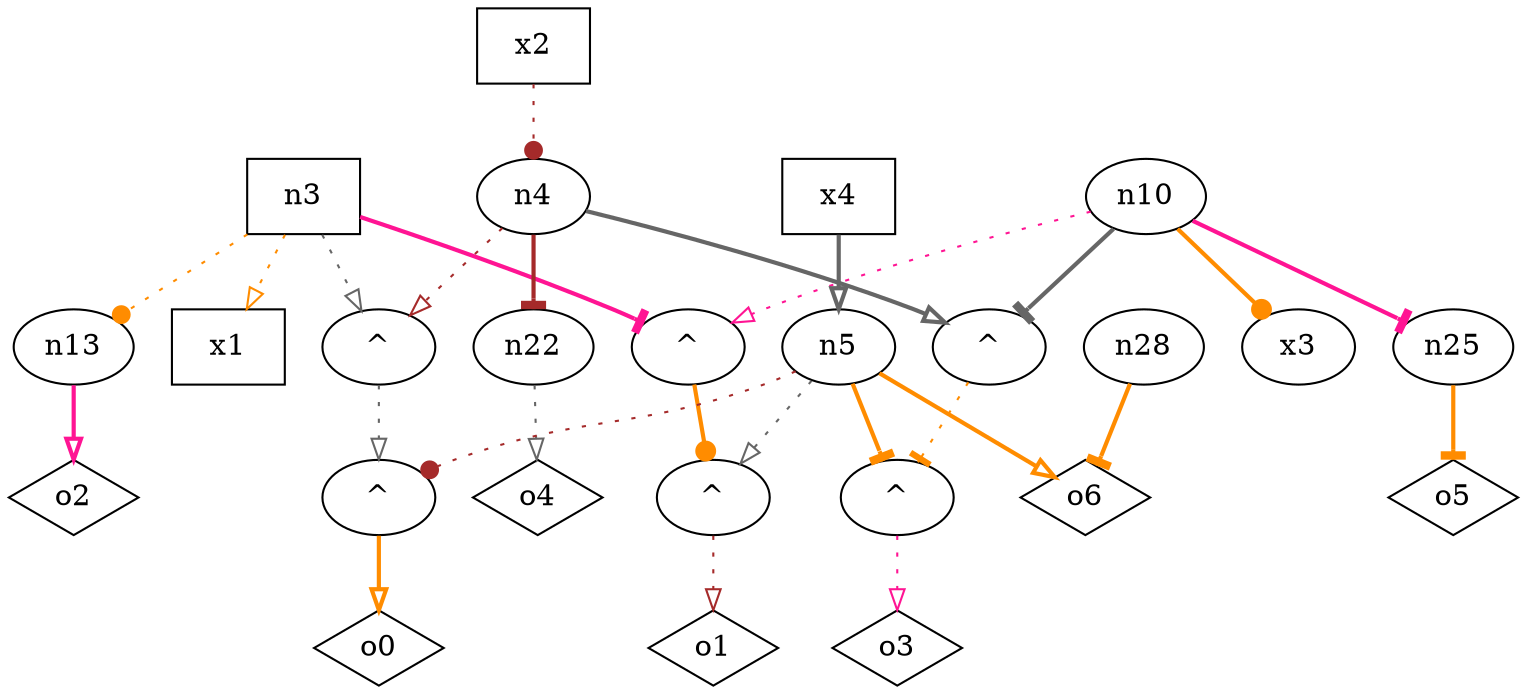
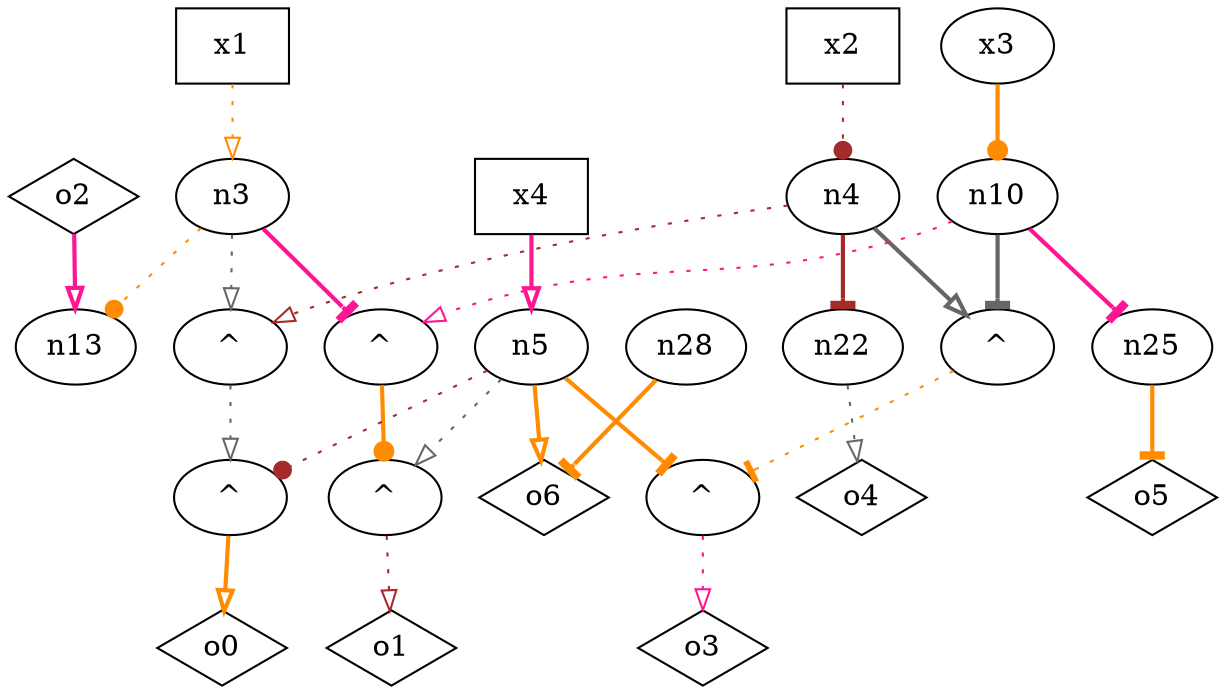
(304, 196) -> (233, 196)
(839, 261) -> (531, 263)
(271, 262) -> (233, 111)
(1216, 266) -> (998, 113)
(74, 412) -> (75, 261)
